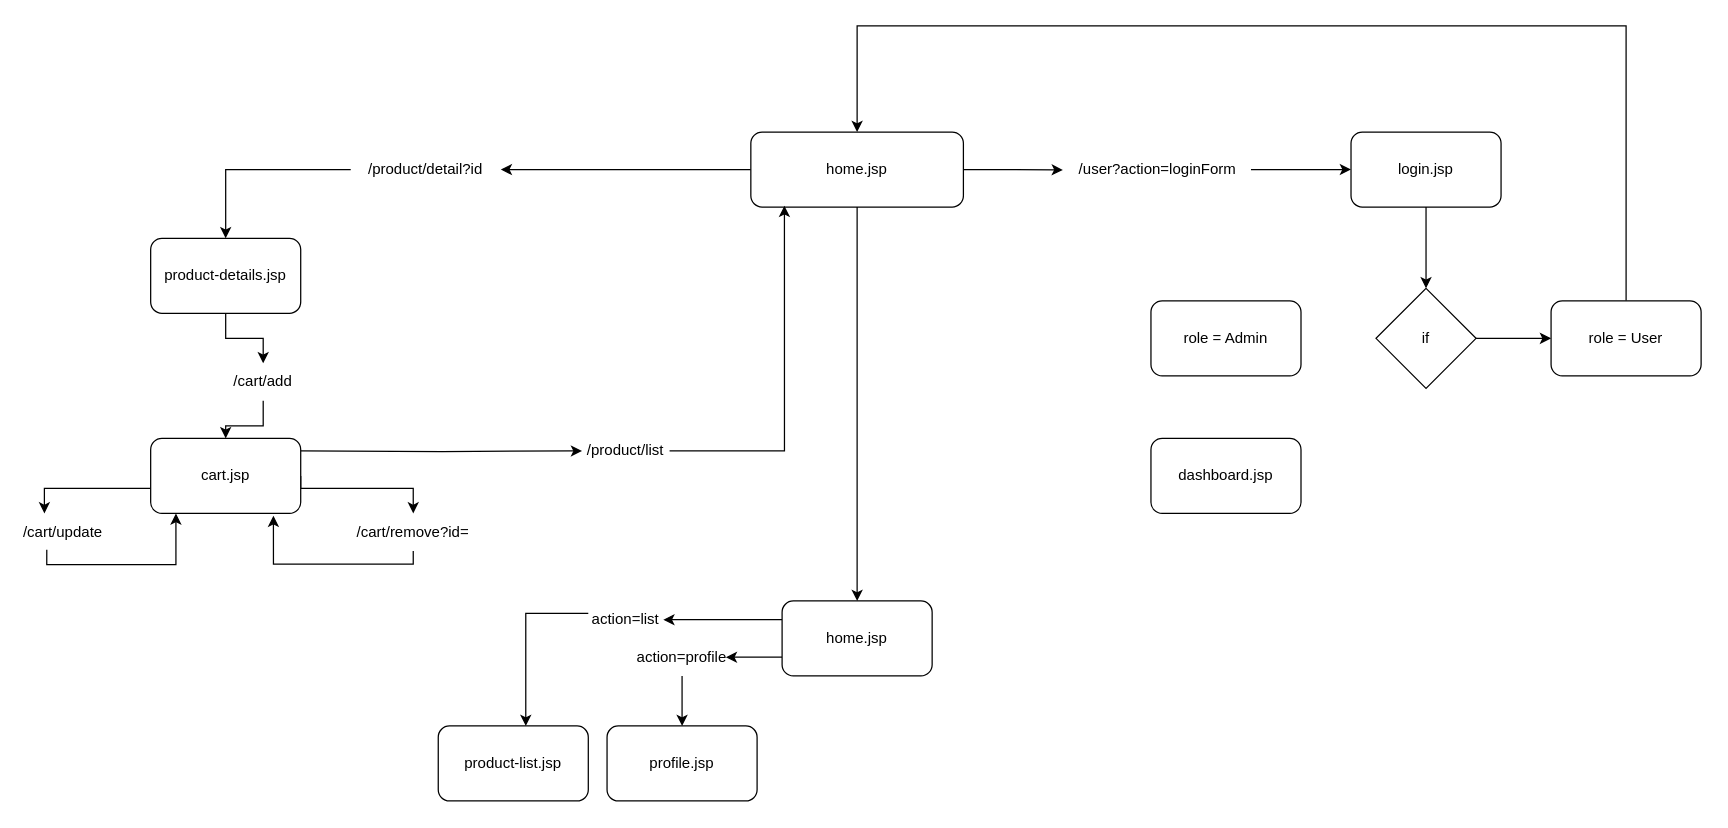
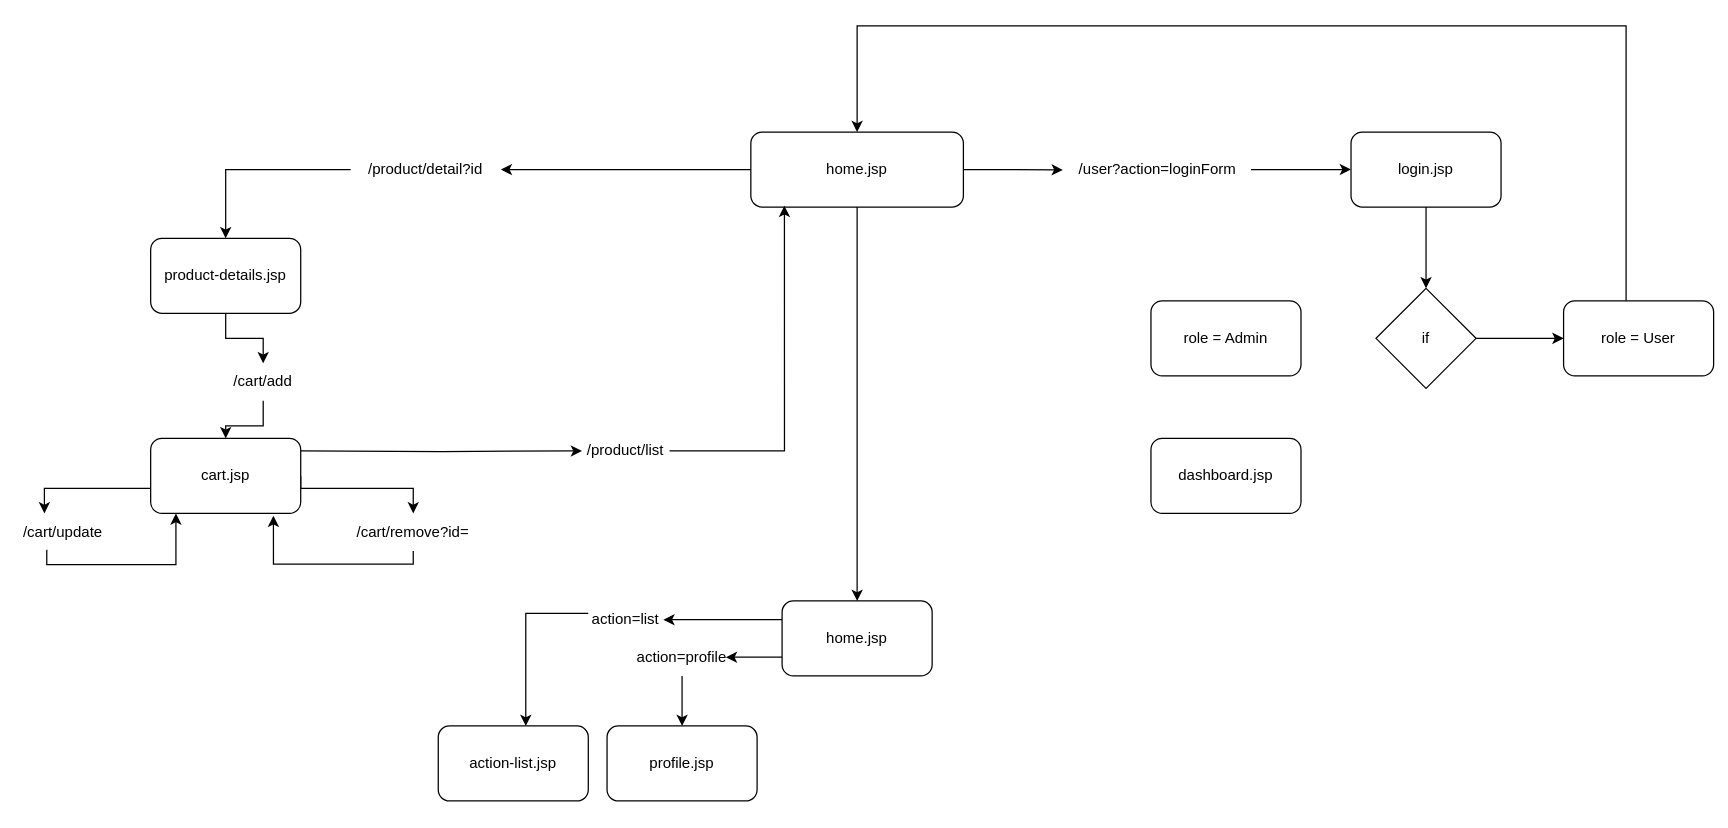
(1626, 338) -> (1638, 338)
(513, 763) -> (513, 763)
